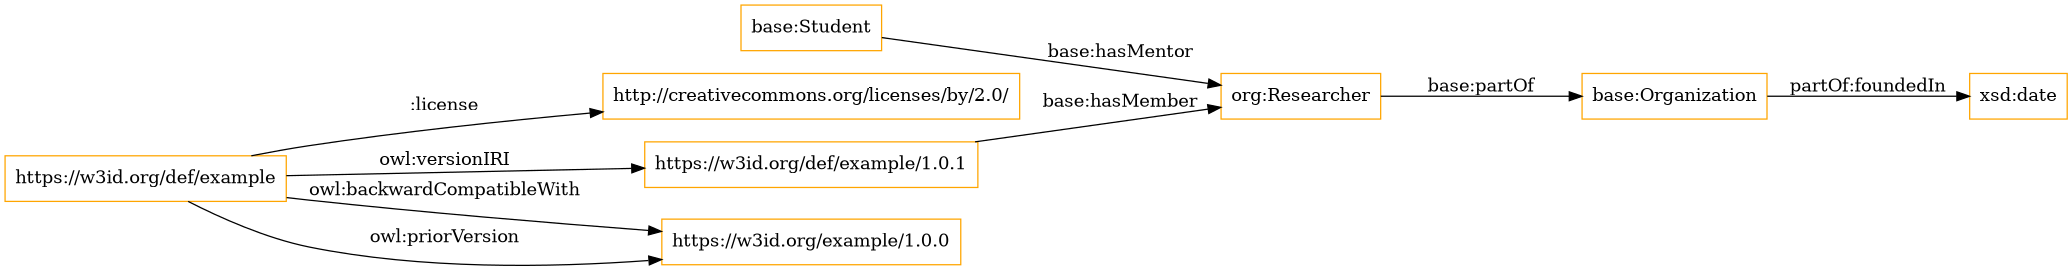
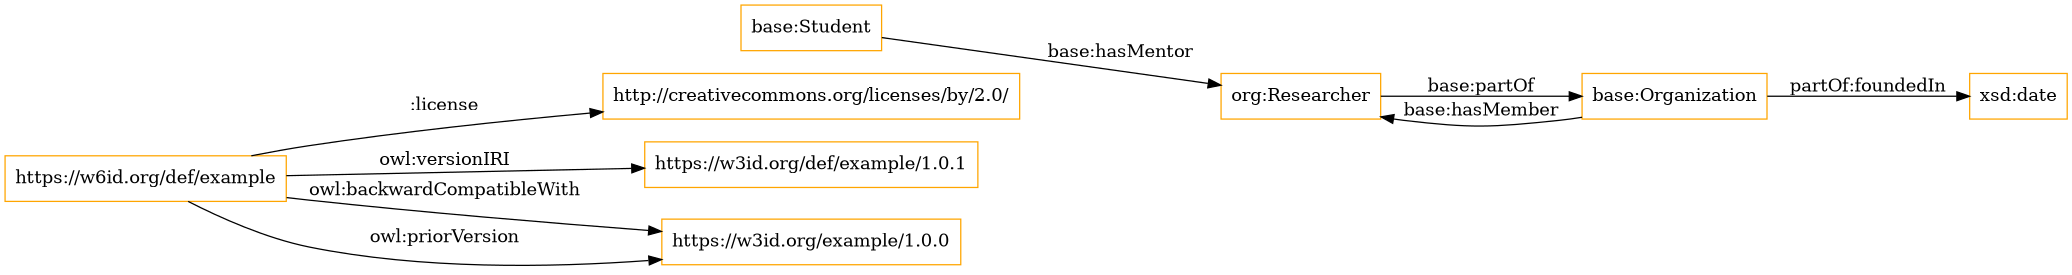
(1092, 125) -> (1488, 126)
(146, 179) -> (146, 179)
